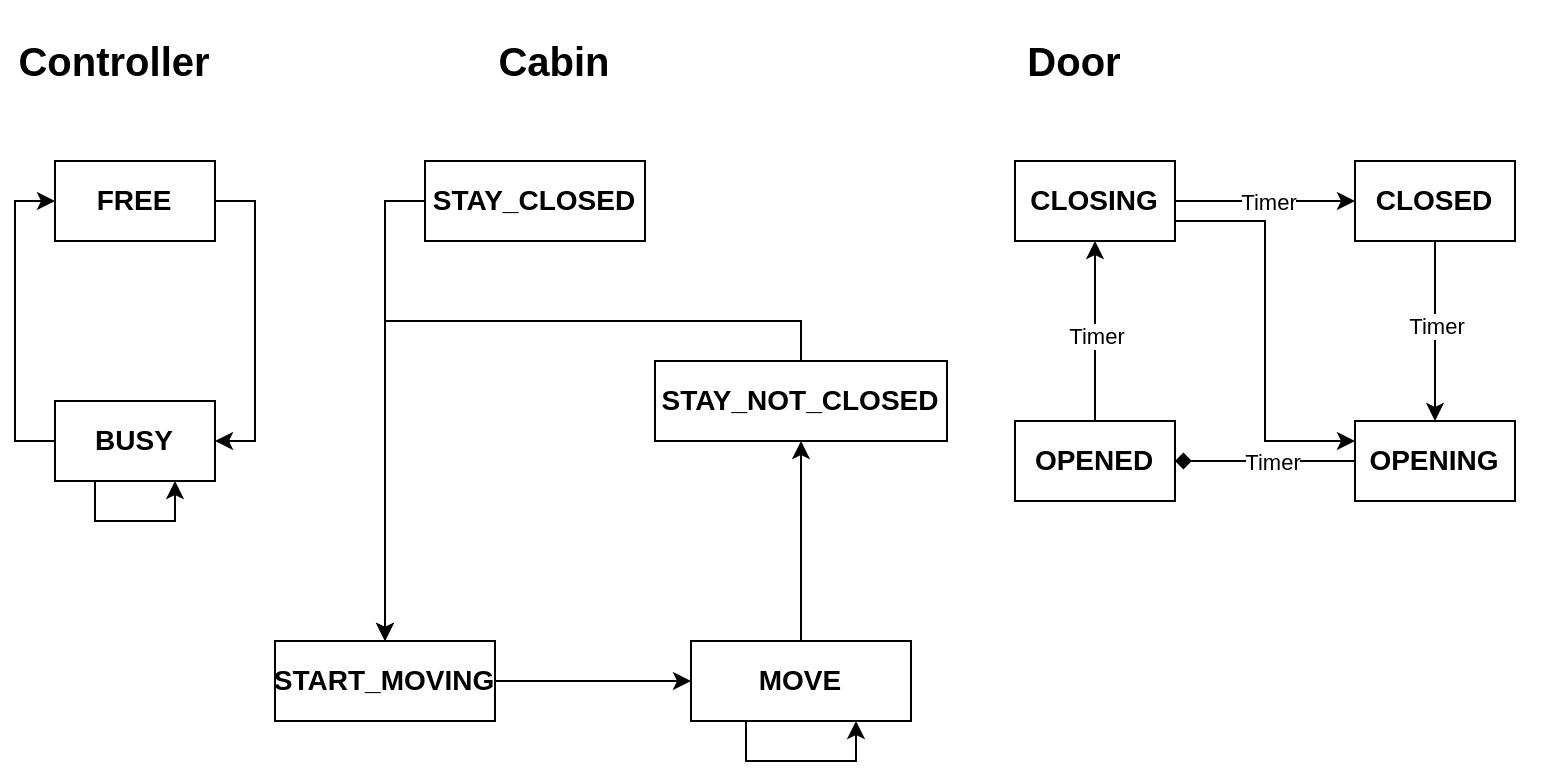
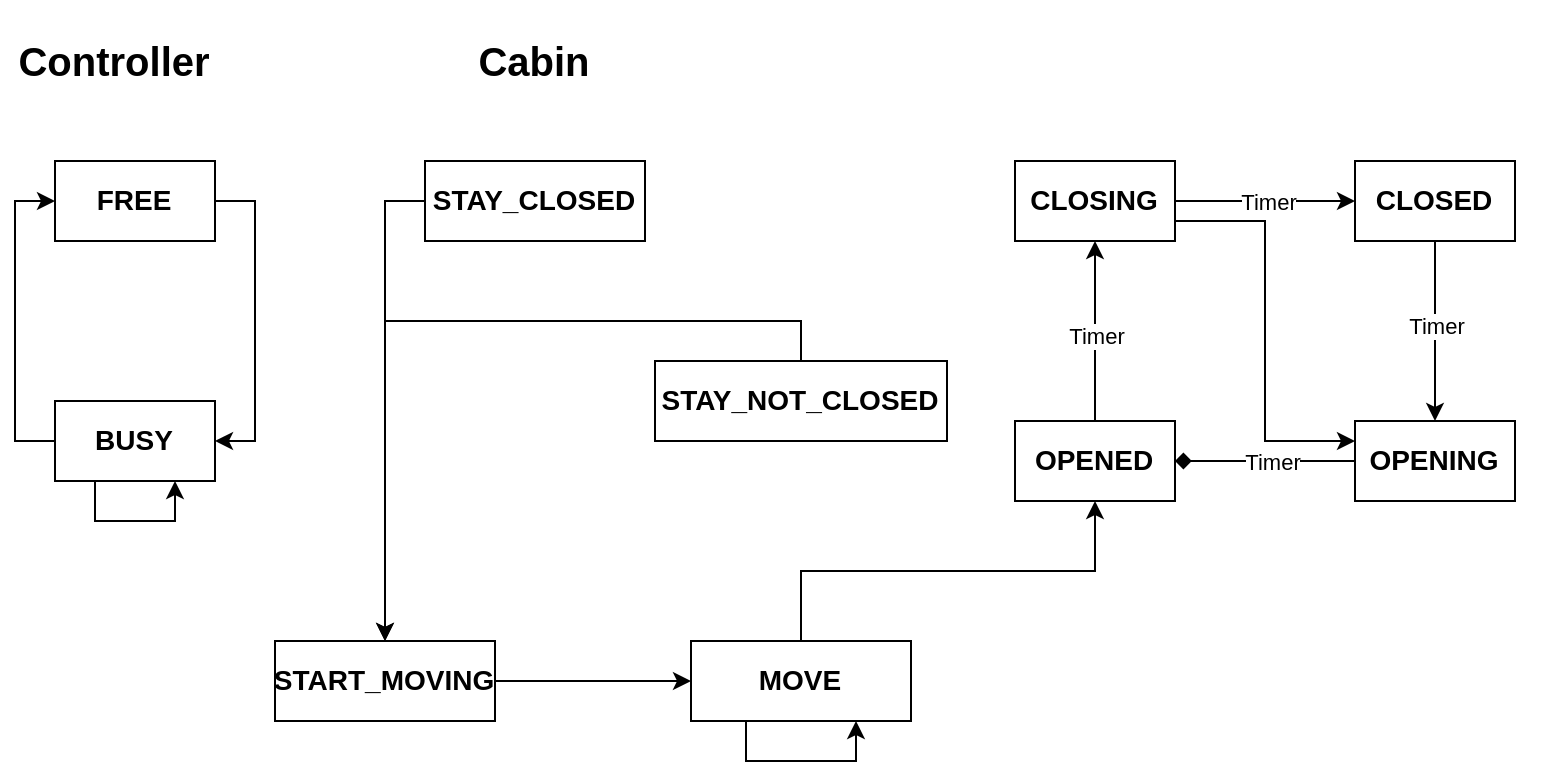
(555, 61) -> (535, 61)
(1075, 61) -> none
(801, 514) -> (975, 571)
